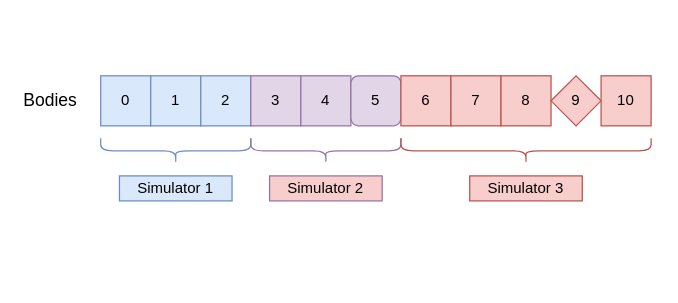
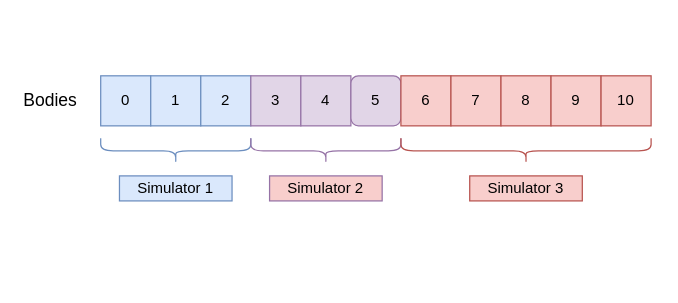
(576, 101) -> (576, 101)
